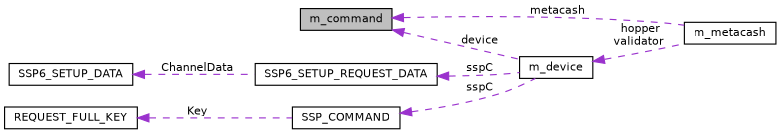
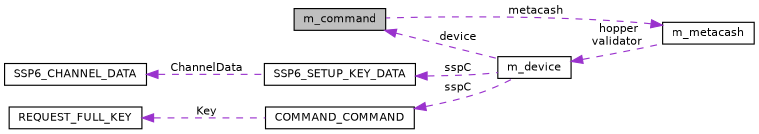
(544, 17) -> (519, 17)
(71, 74) -> (76, 74)
(346, 74) -> (340, 74)
(346, 118) -> (340, 118)
